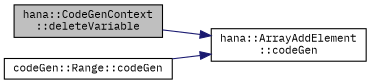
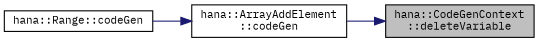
(181, 32) -> (361, 21)
(88, 69) -> (79, 21)
